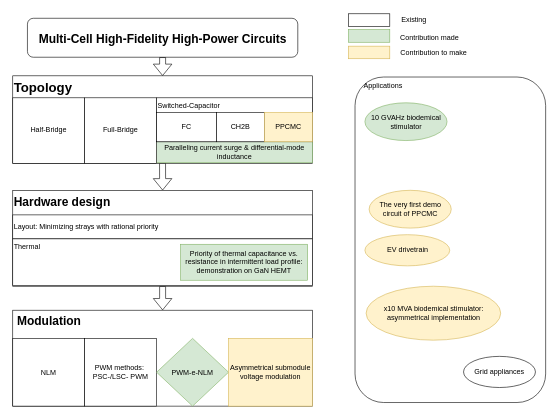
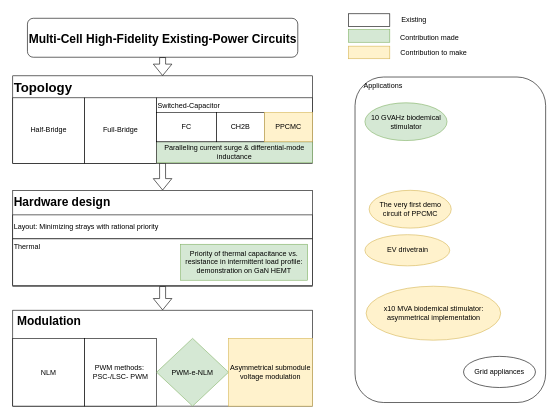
(163, 38) -> (163, 38)
